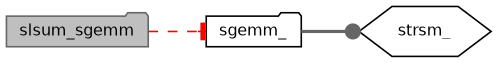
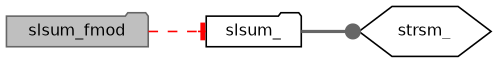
(77, 31) -> (77, 31)
(254, 31) -> (254, 31)
